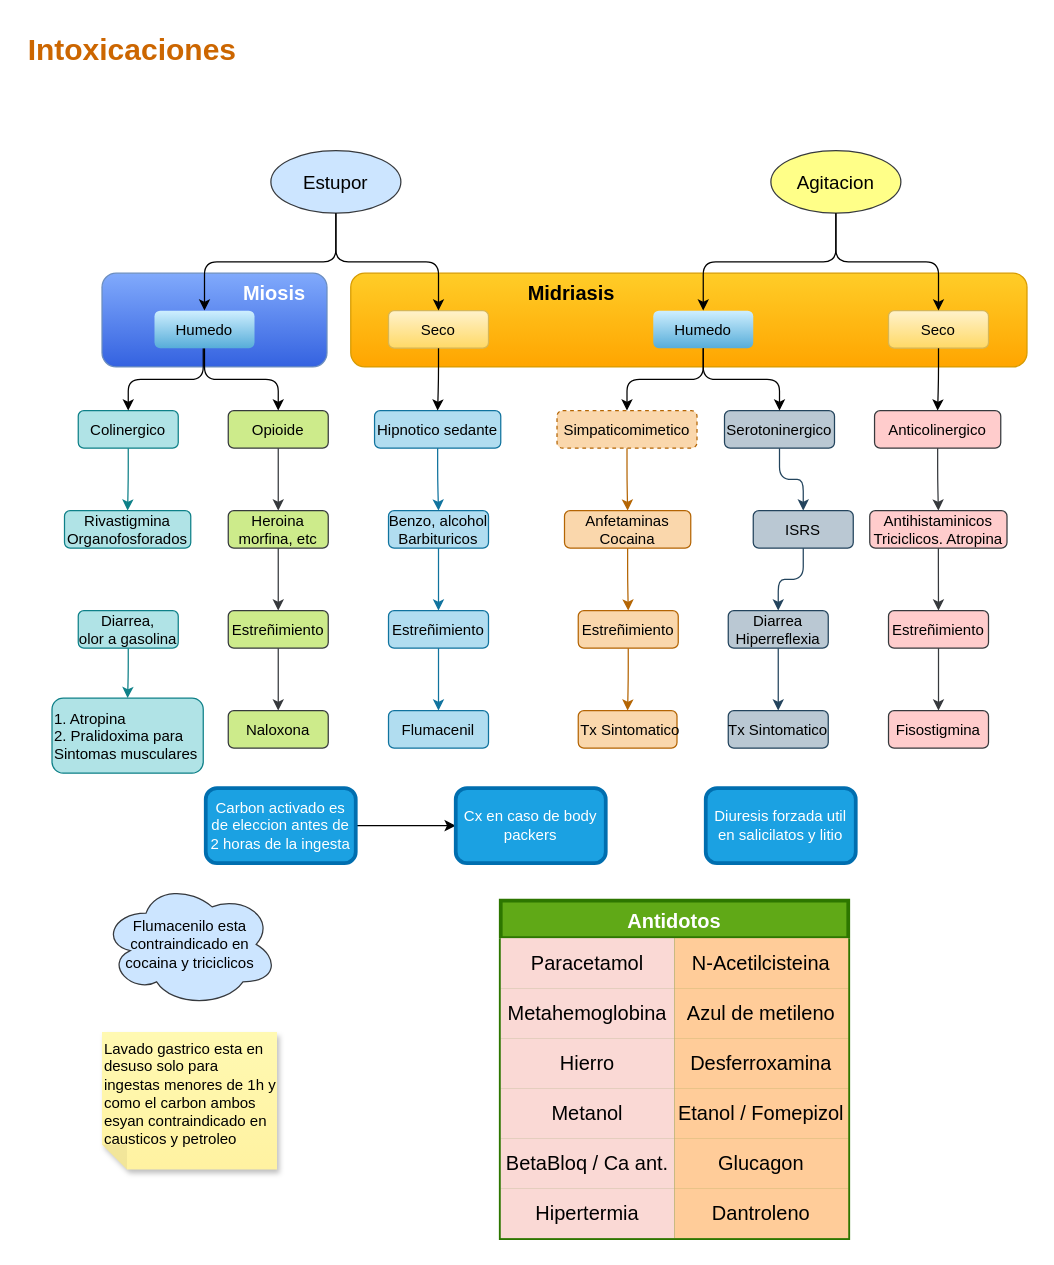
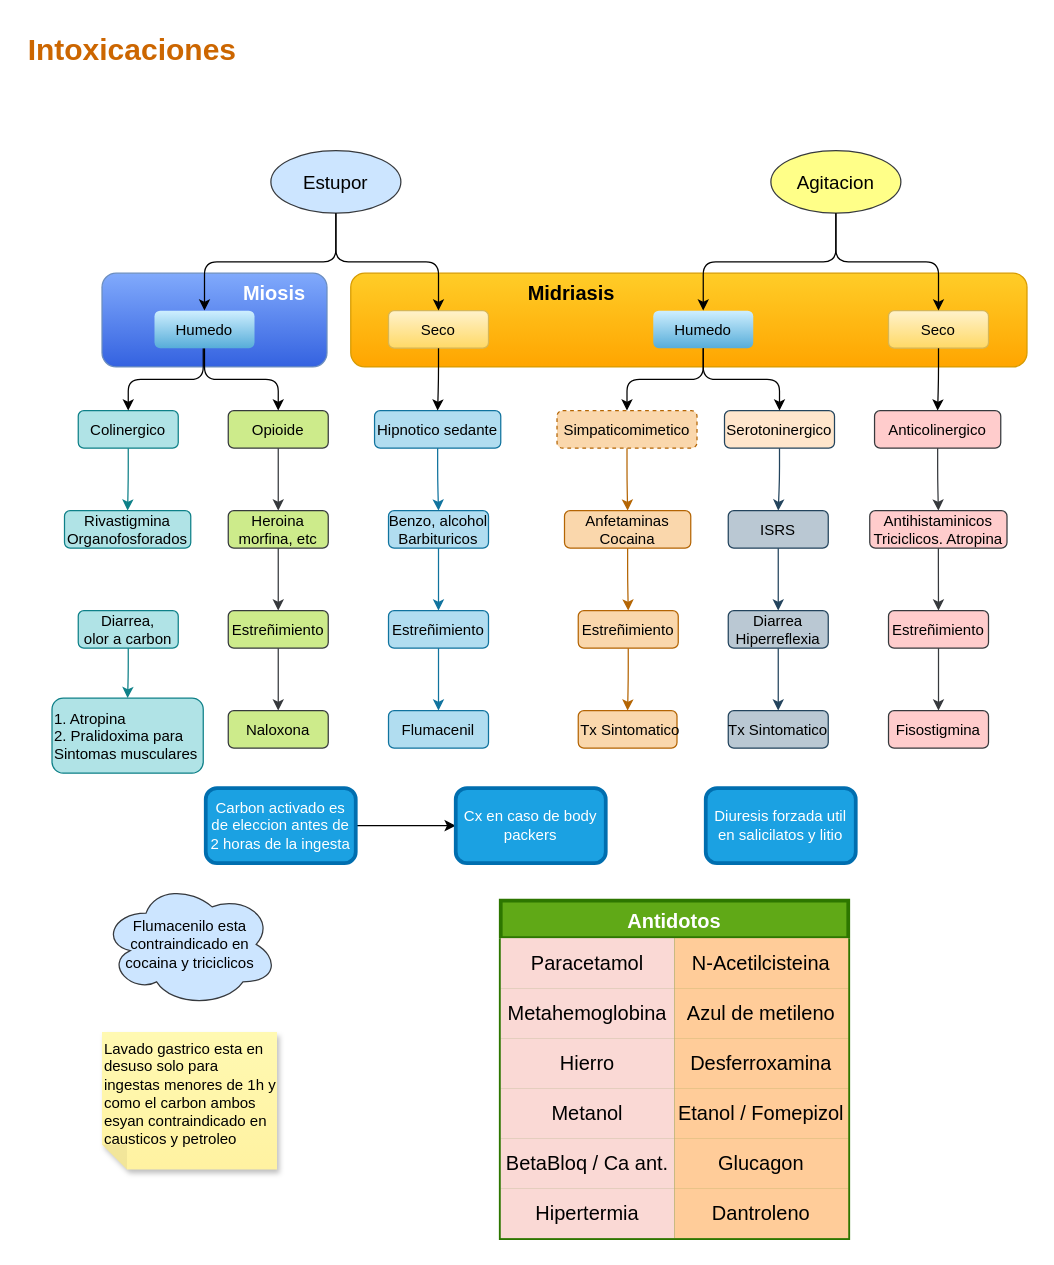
(779, 429) -> (779, 429)
(803, 529) -> (778, 529)
(128, 621) -> (128, 621)
